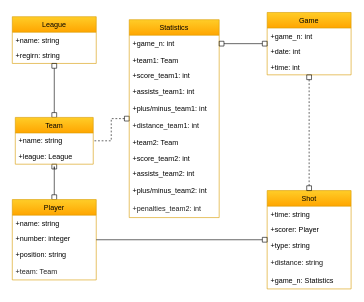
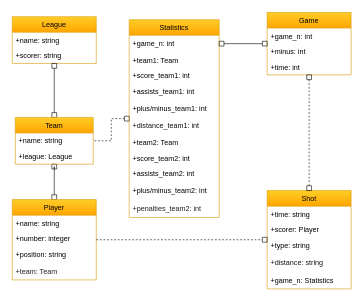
(288, 52) -> (289, 52)
(42, 56) -> (43, 56)
(180, 240) -> (180, 240)
